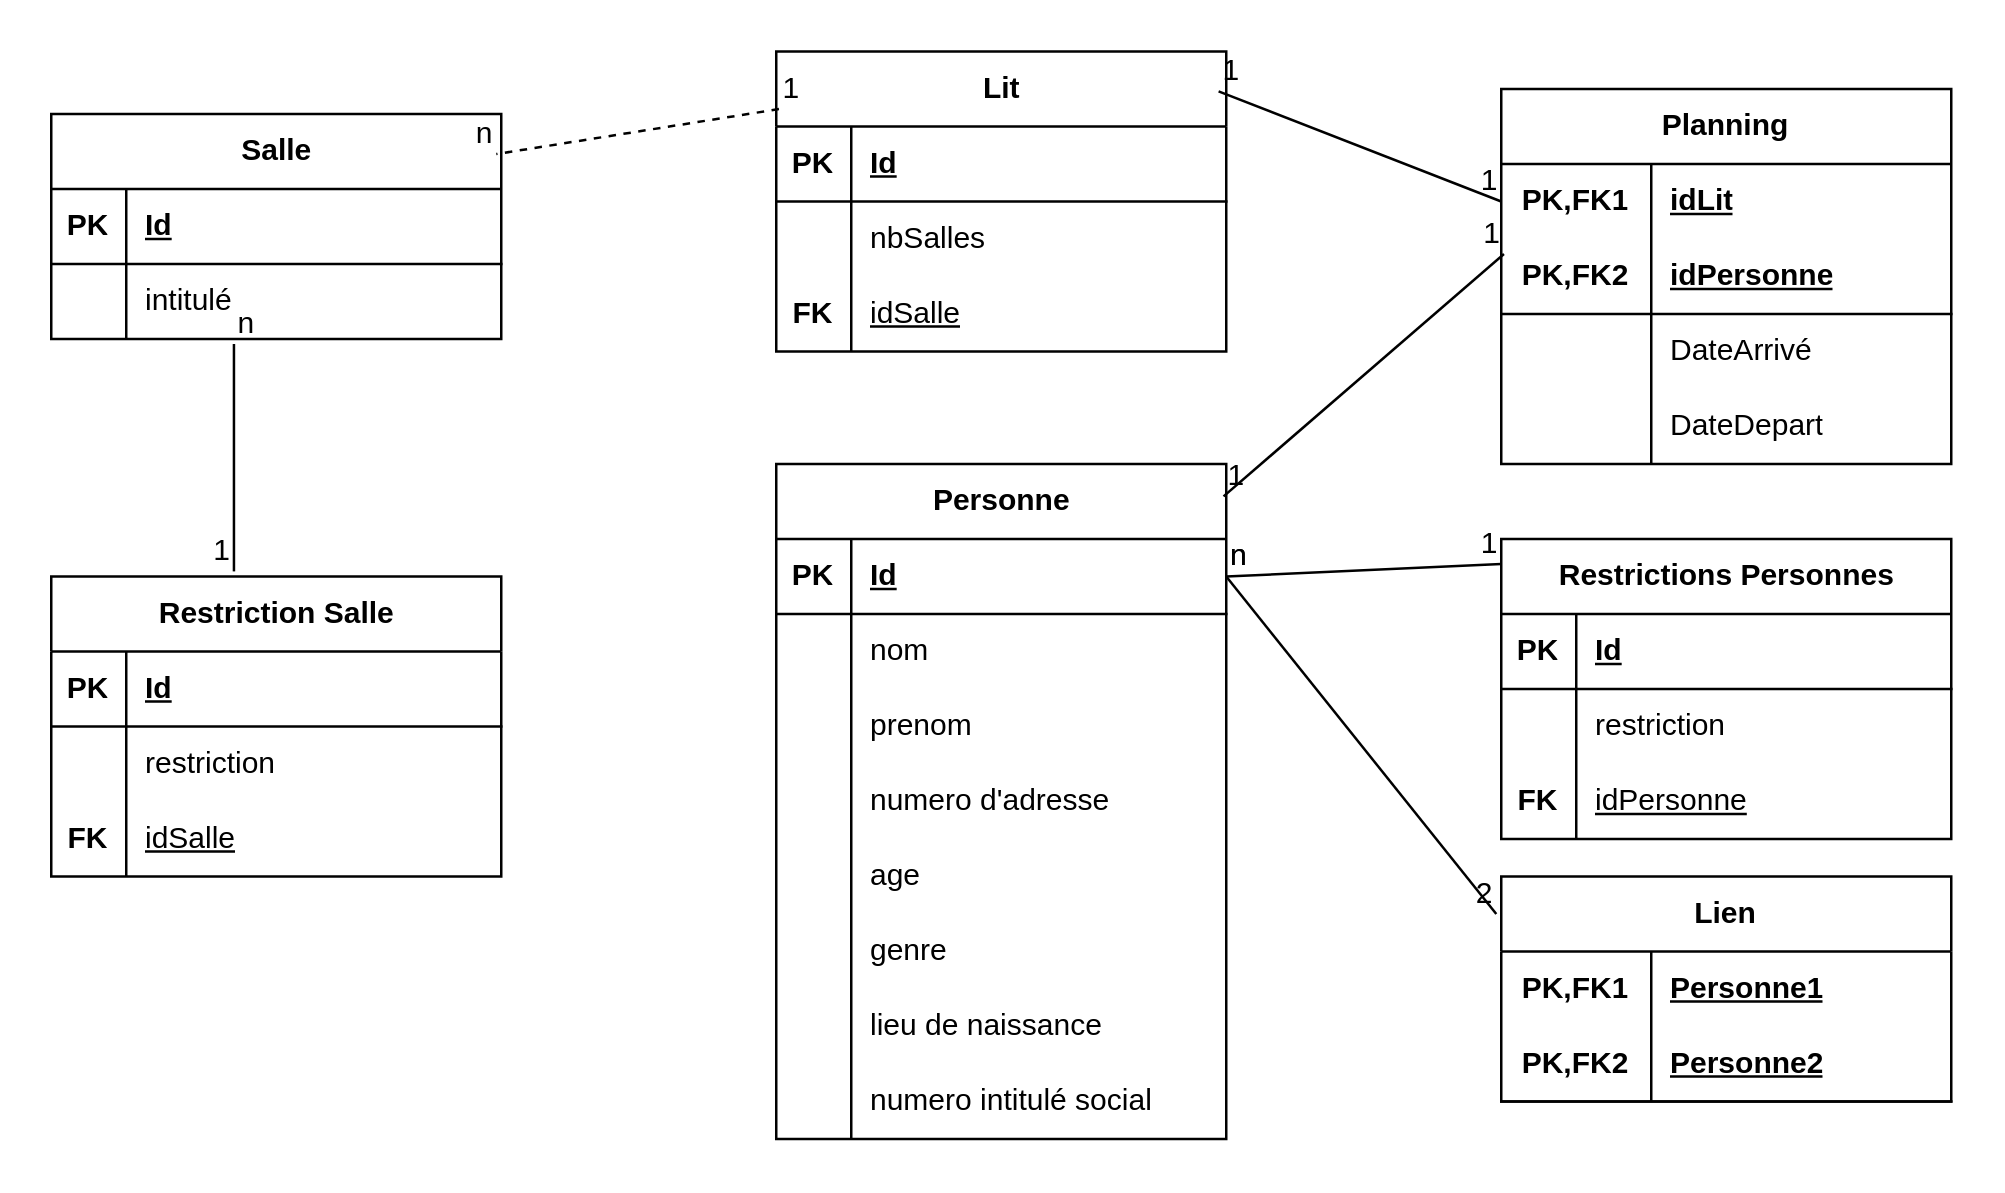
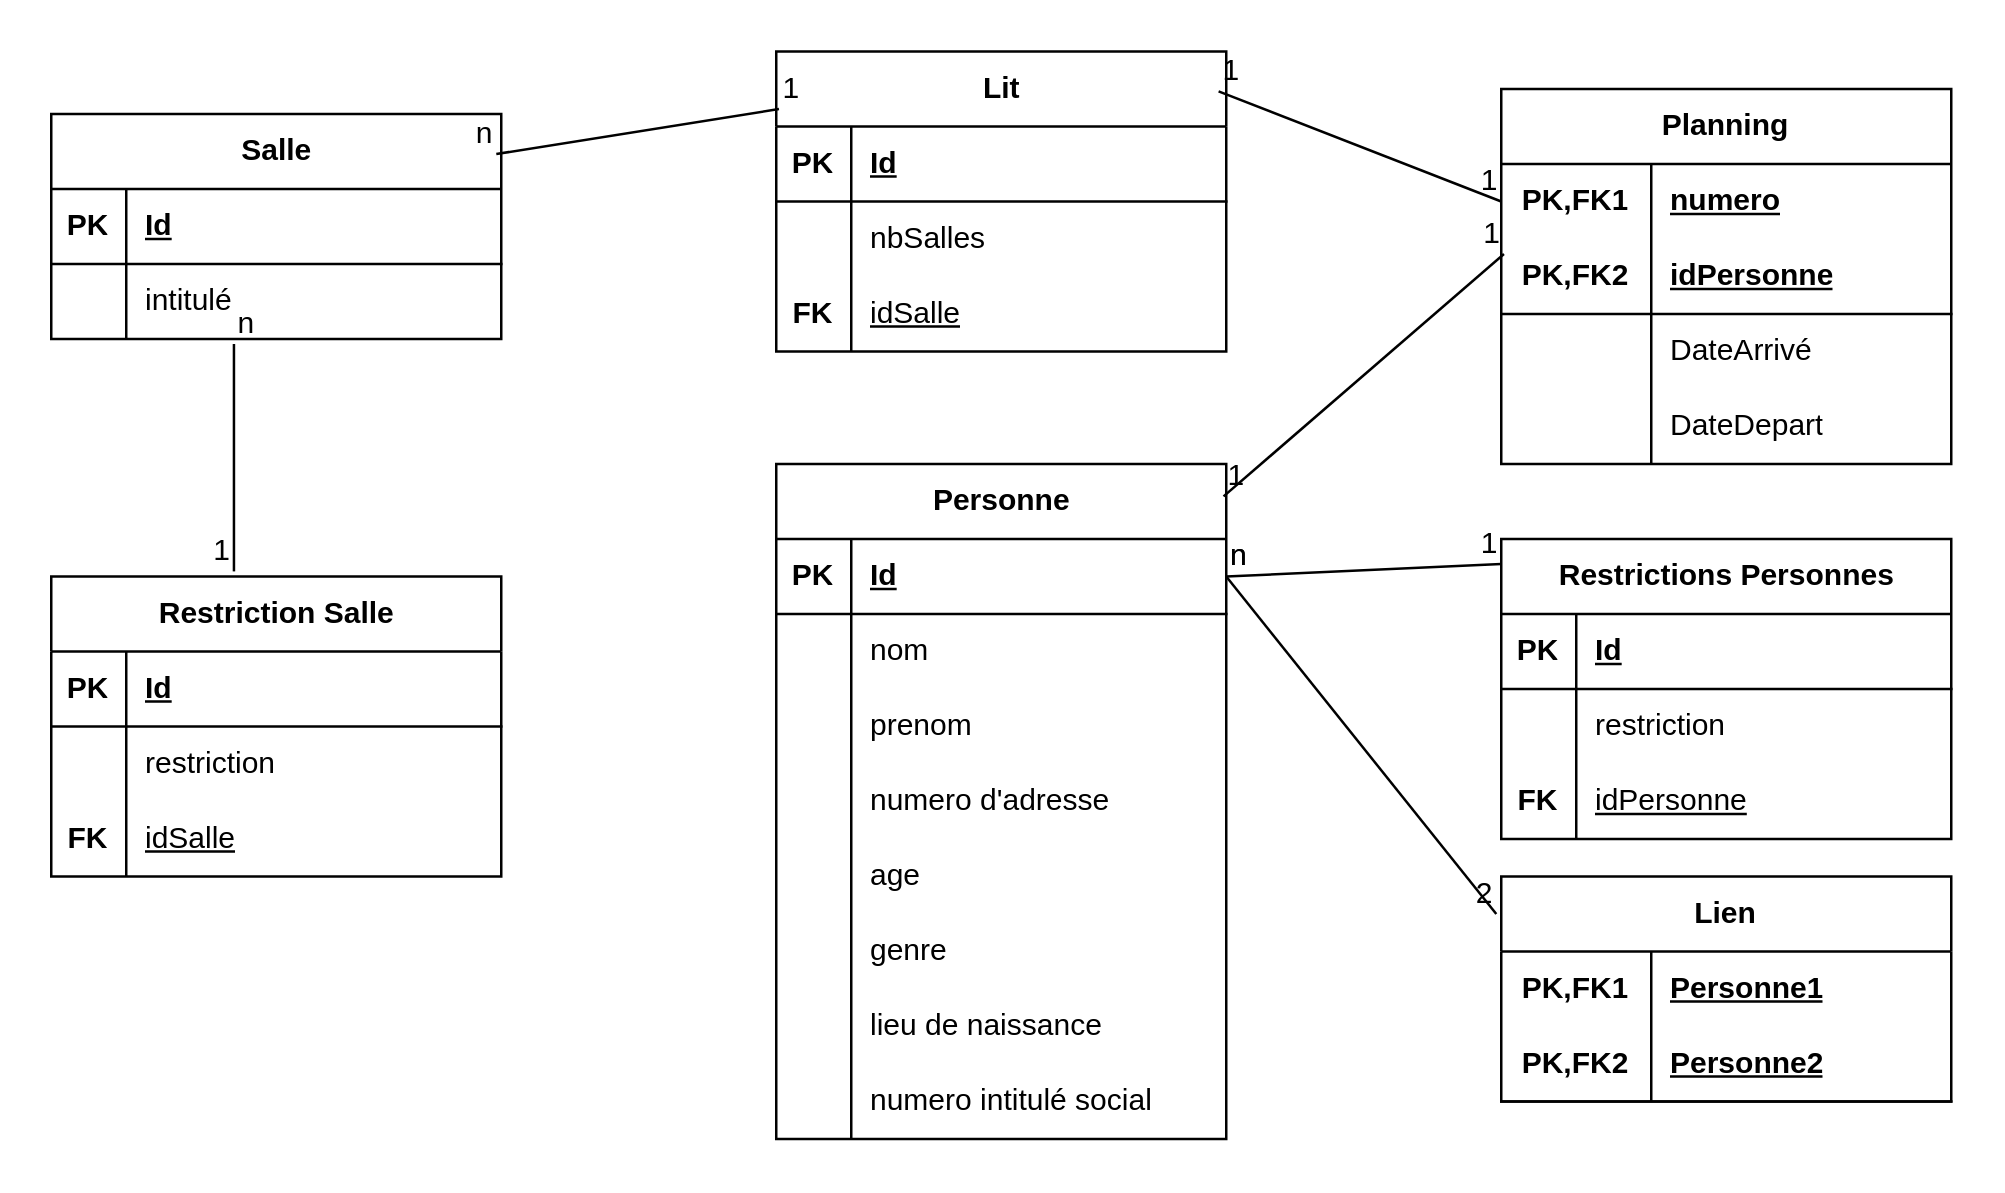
(635, 132) -> (635, 132)
(1705, 201) -> (1722, 201)
